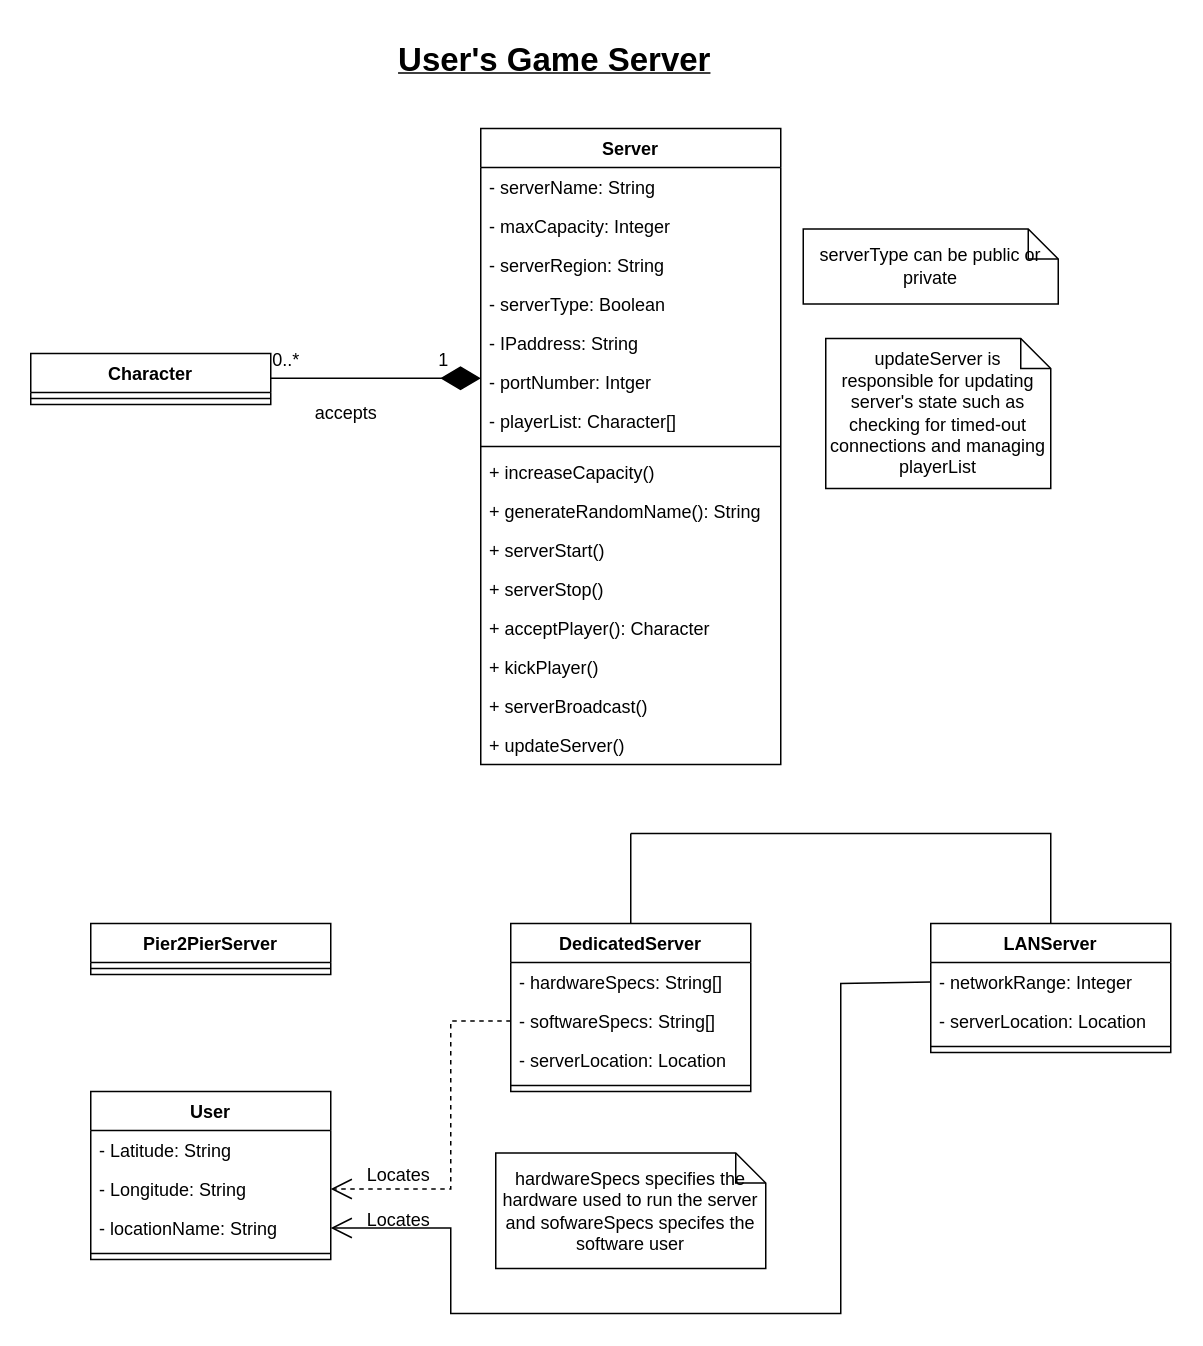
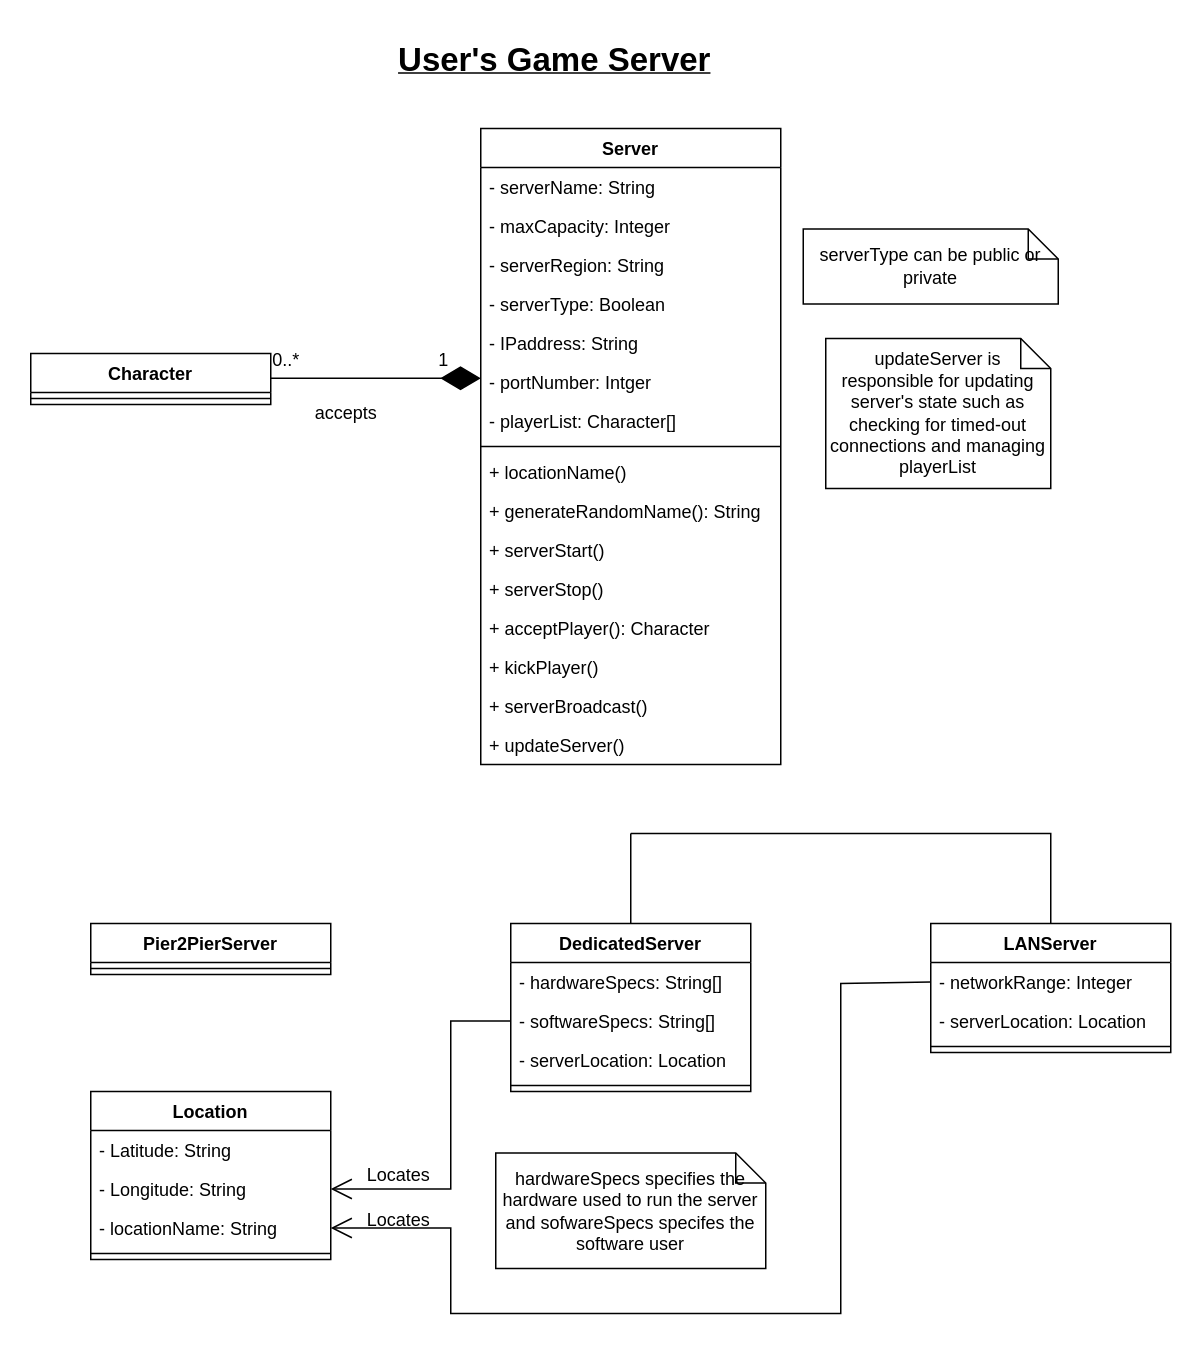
(583, 473) -> (563, 473)
(210, 1112) -> (210, 1112)
(451, 1133) -> (451, 1133)
